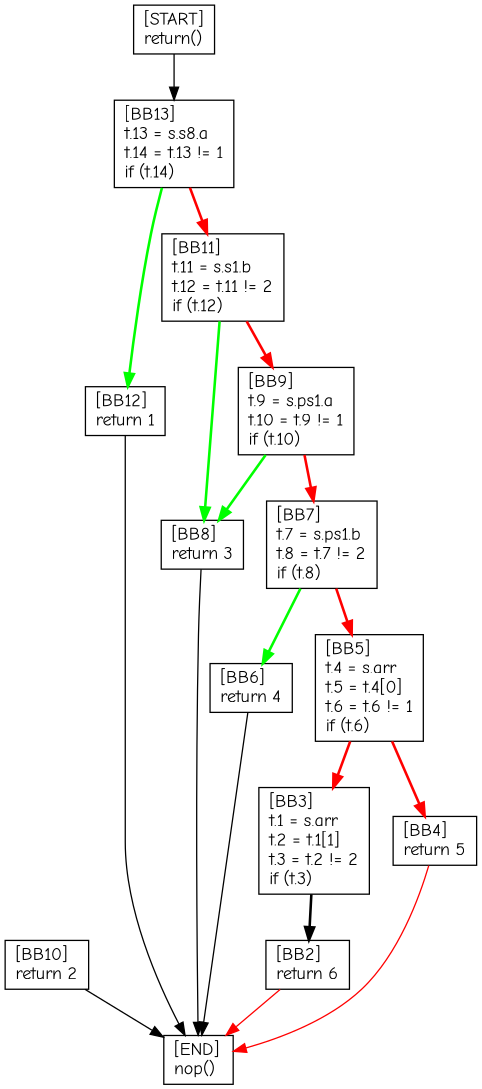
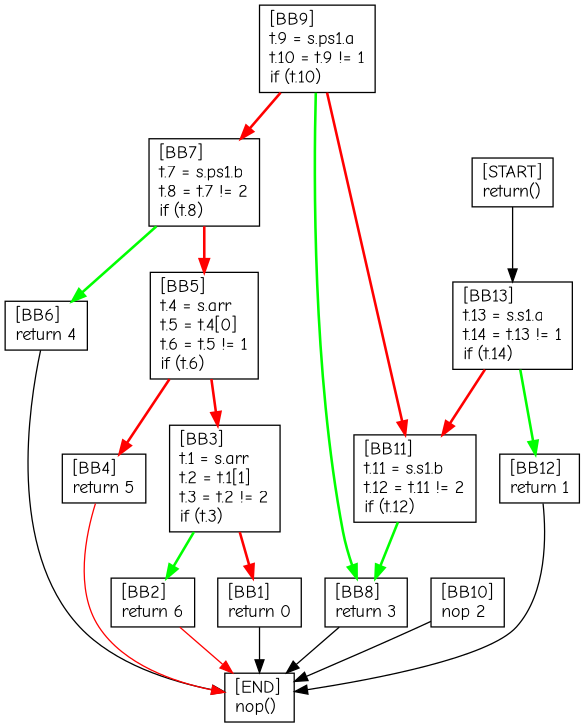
(174, 144) -> (513, 326)
(256, 339) -> (365, 257)
none -> (260, 603)
(369, 688) -> (204, 326)
(310, 911) -> (184, 549)
(47, 965) -> (468, 603)
